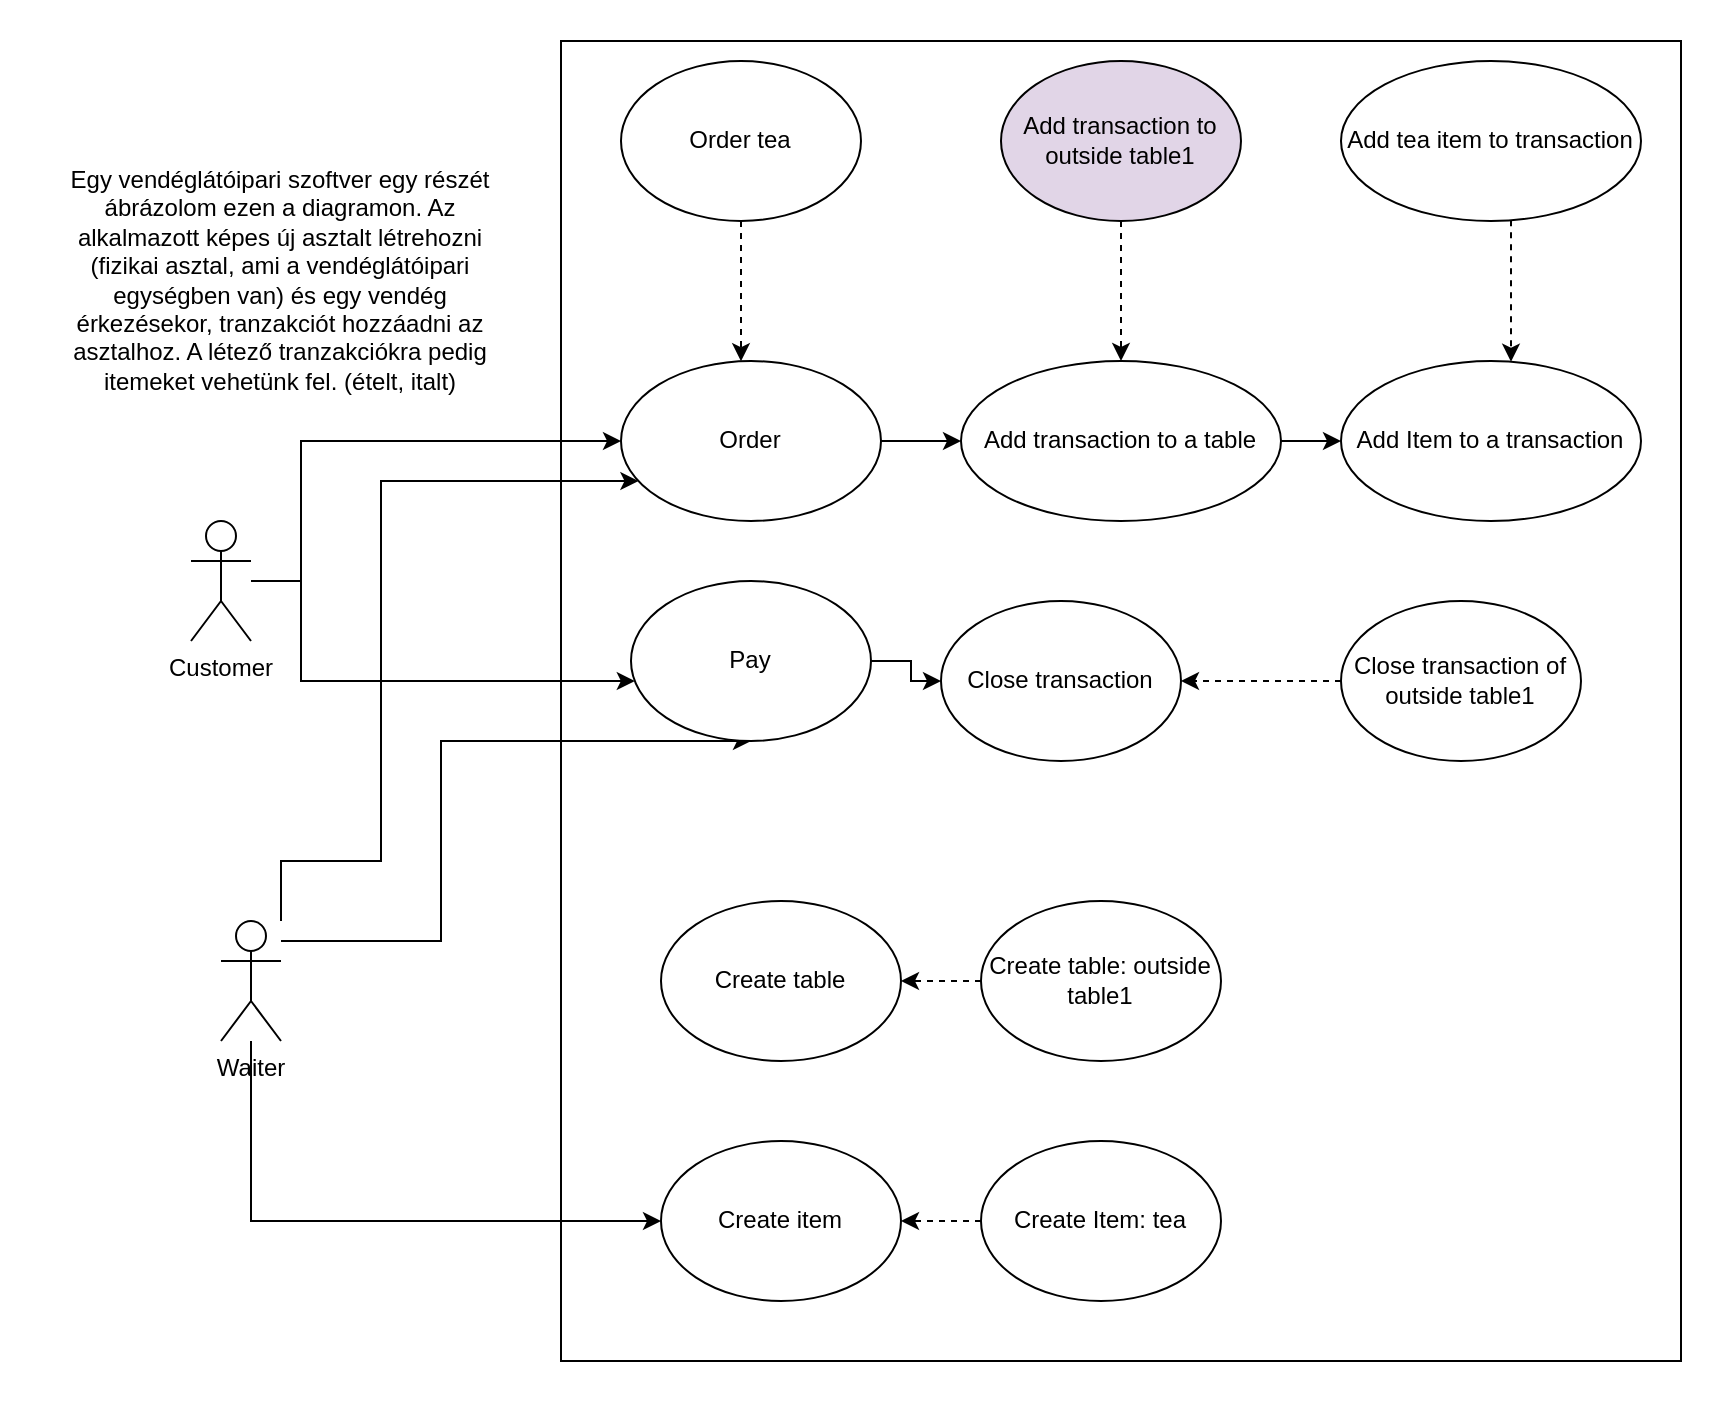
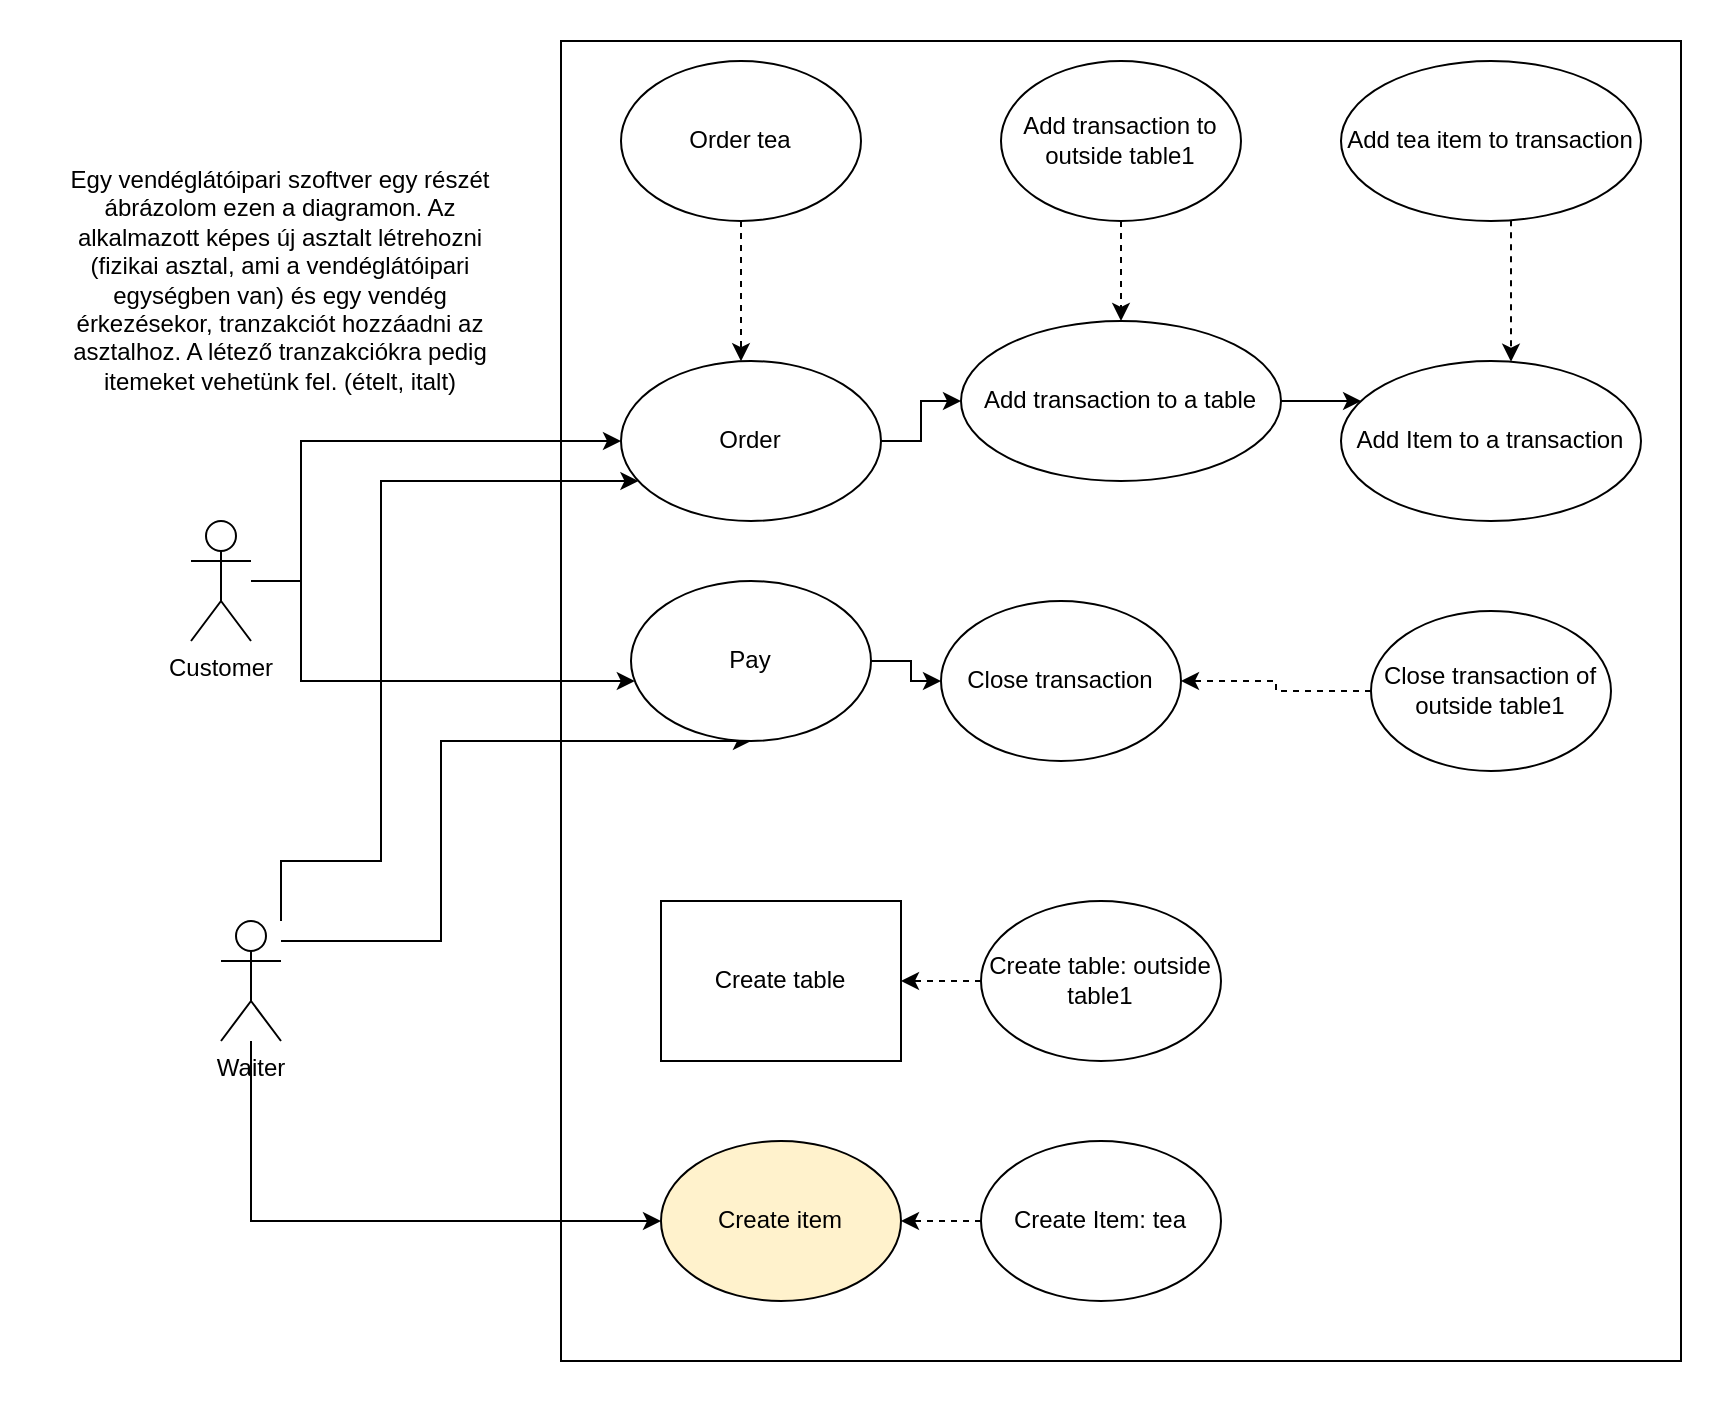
(1121, 141) -> (1121, 141)
(1121, 441) -> (1121, 401)
(1461, 681) -> (1491, 691)
(781, 981) -> (781, 981)
(781, 1221) -> (781, 1221)
